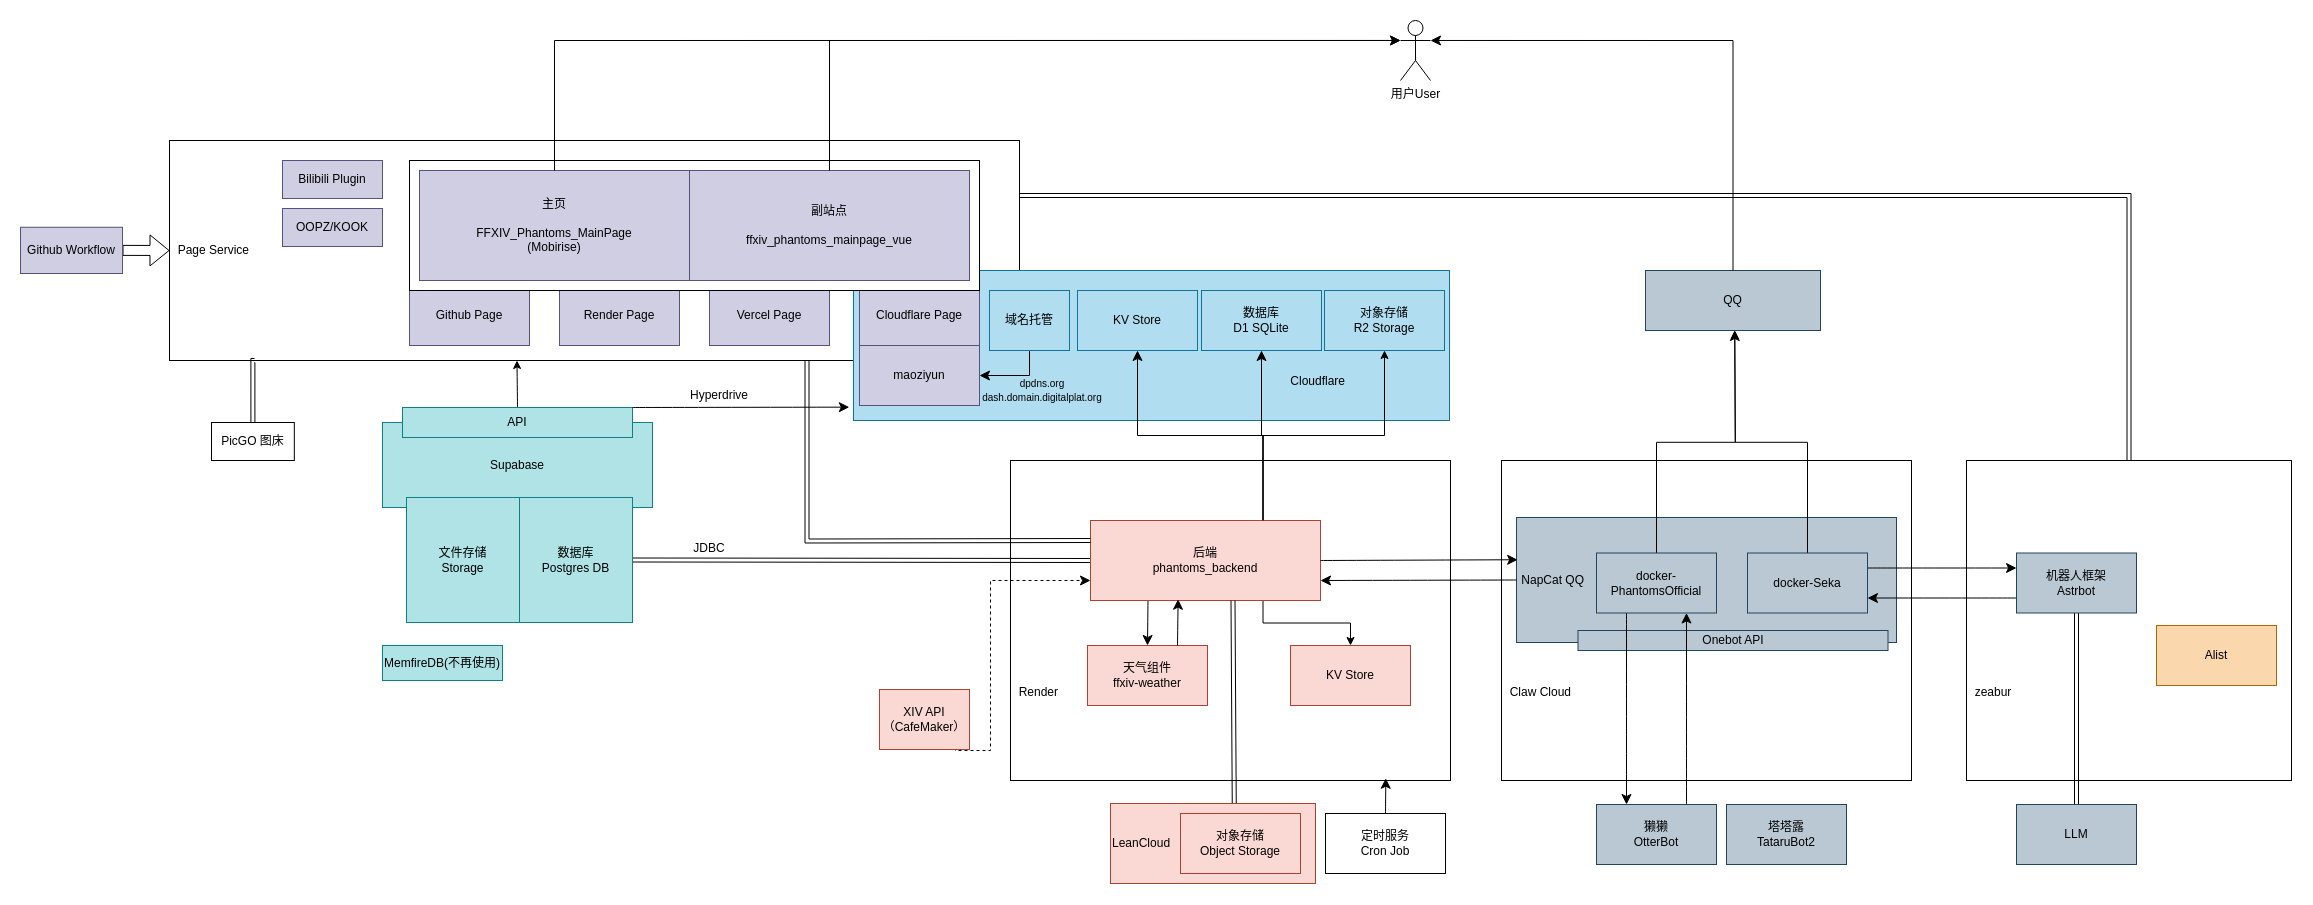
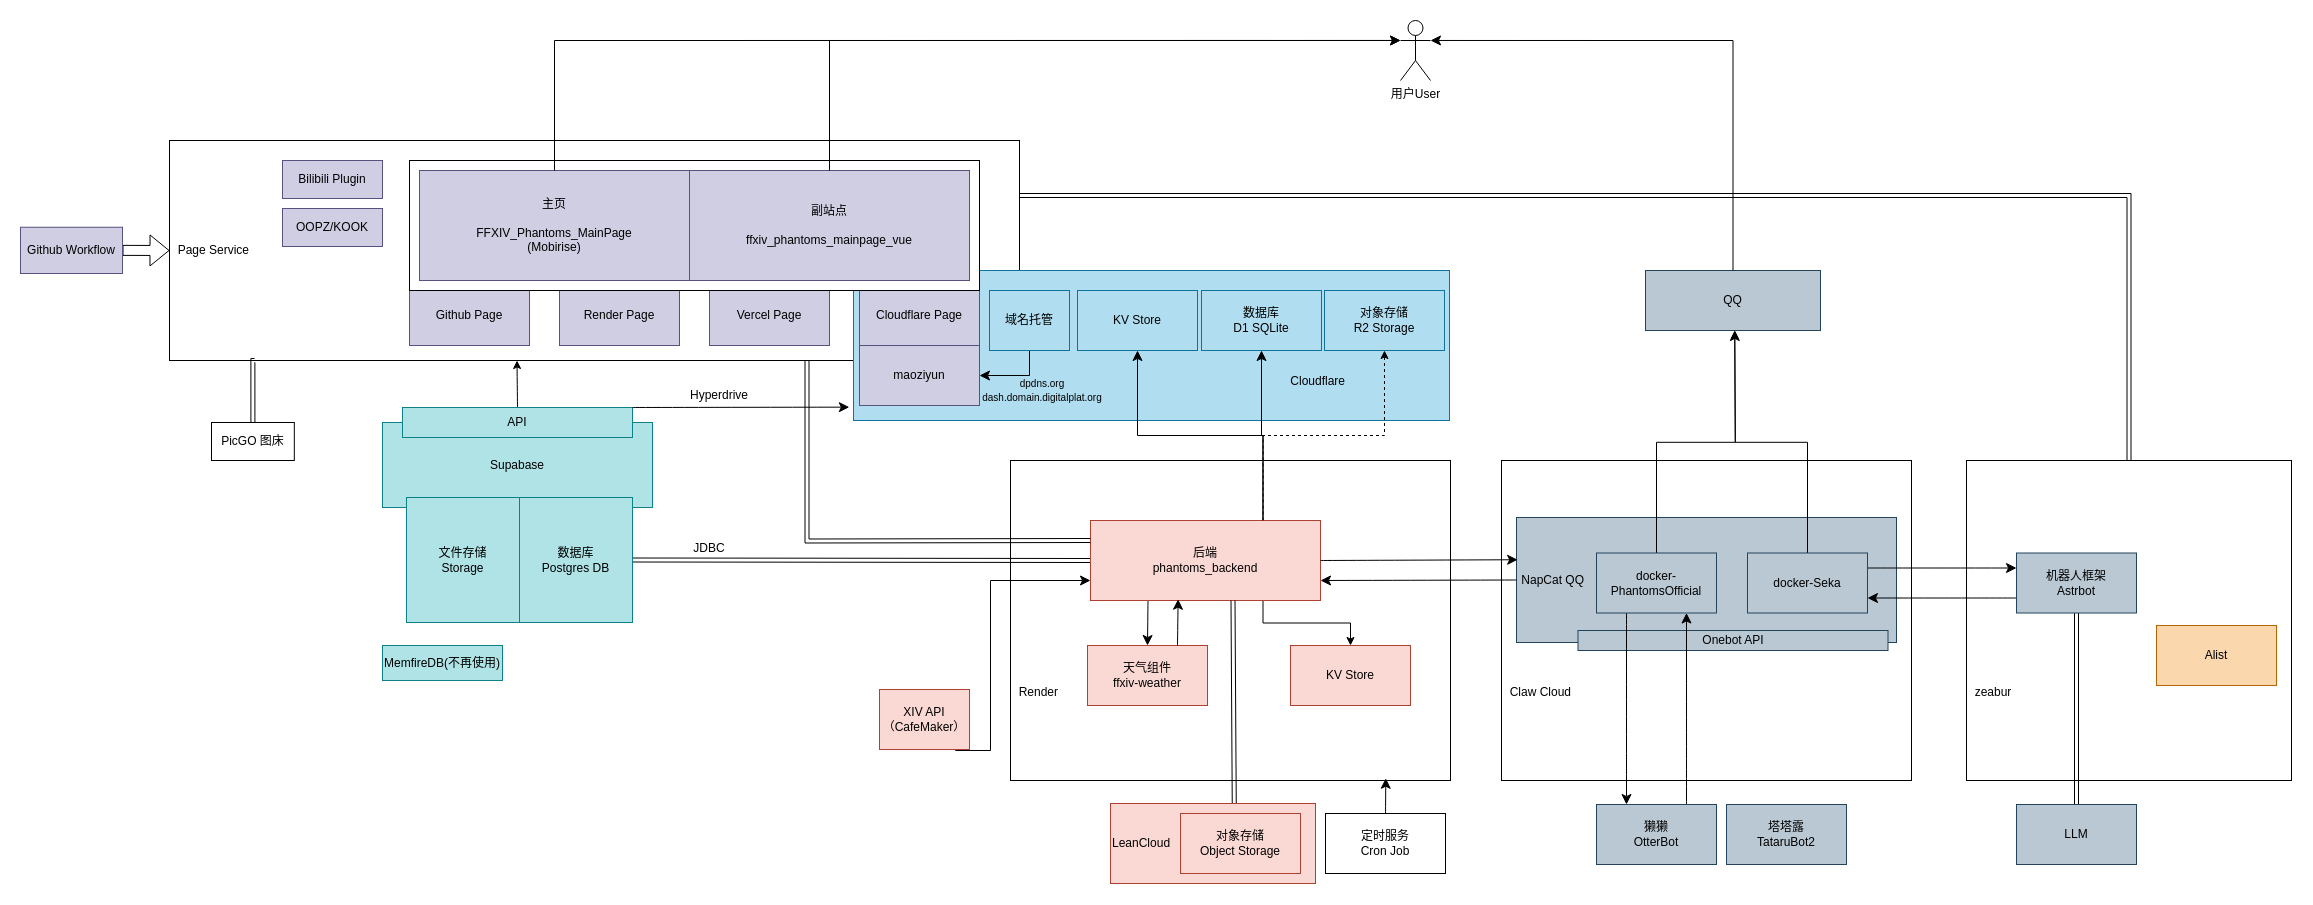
(1363, 436) -> (1363, 436)
(991, 639) -> (991, 639)
